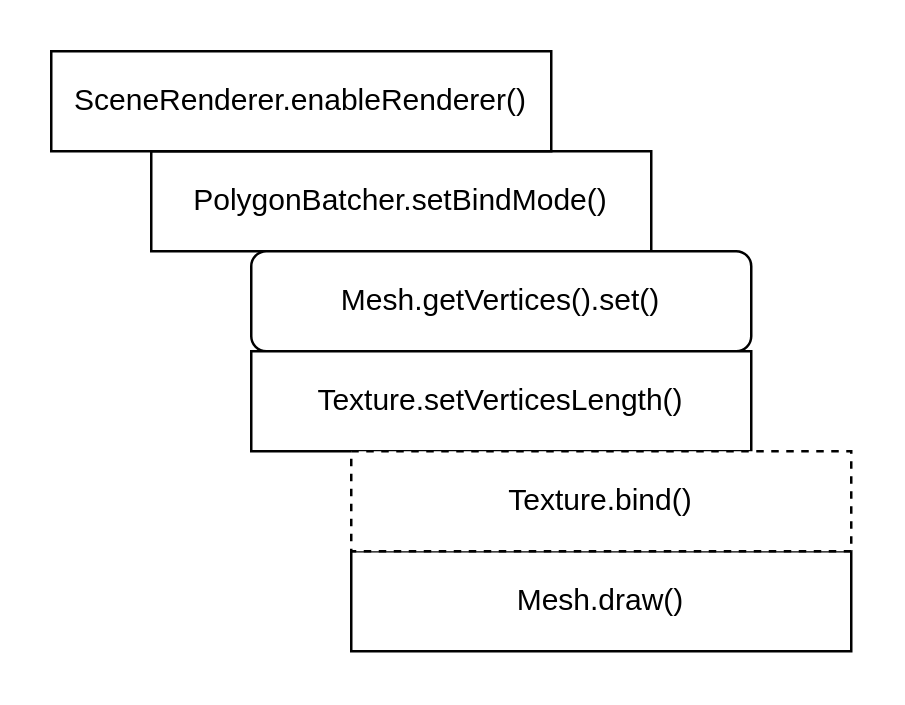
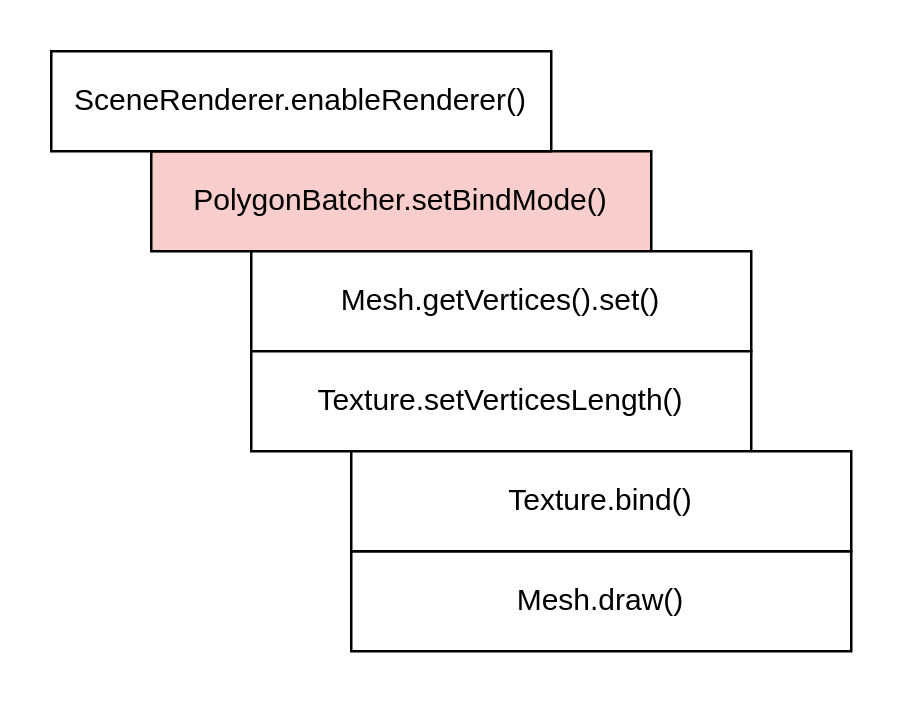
(401, 201) -> (401, 201)
(501, 301) -> (501, 301)
(601, 501) -> (601, 501)
